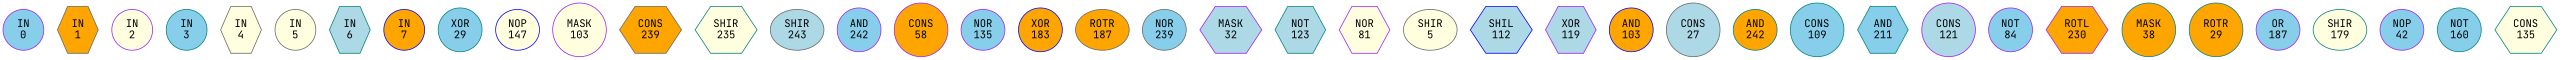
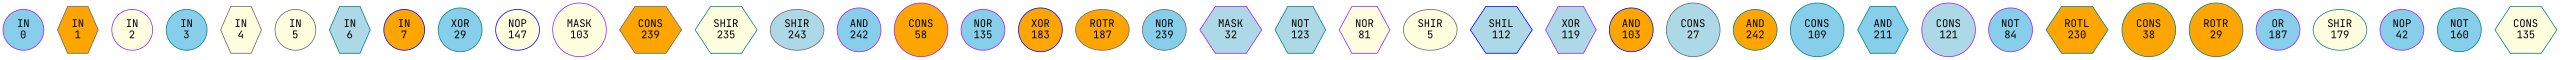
(2077, 30) -> (2077, 30)
(2149, 30) -> (2149, 30)
